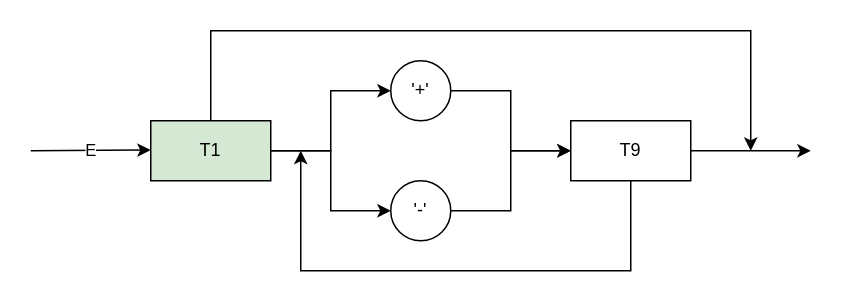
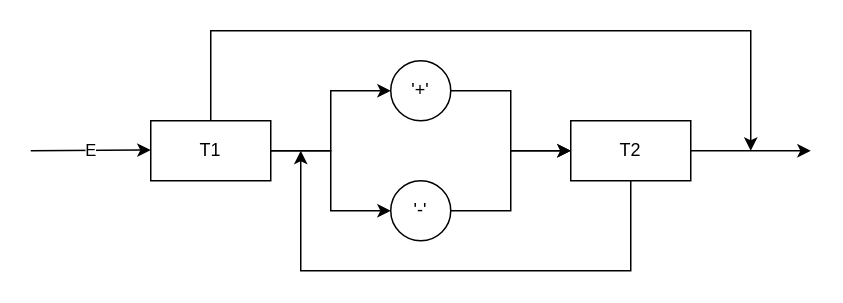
(211, 151) -> (211, 151)
(631, 151) -> (631, 151)
